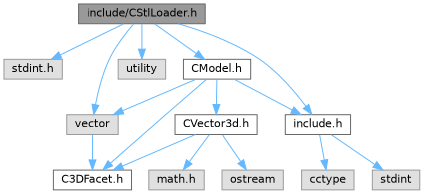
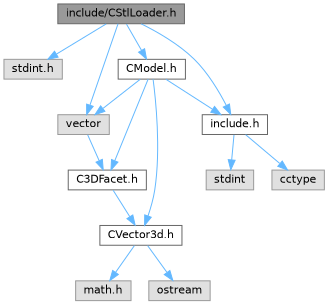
(142, 69) -> none
(159, 150) -> (121, 203)
